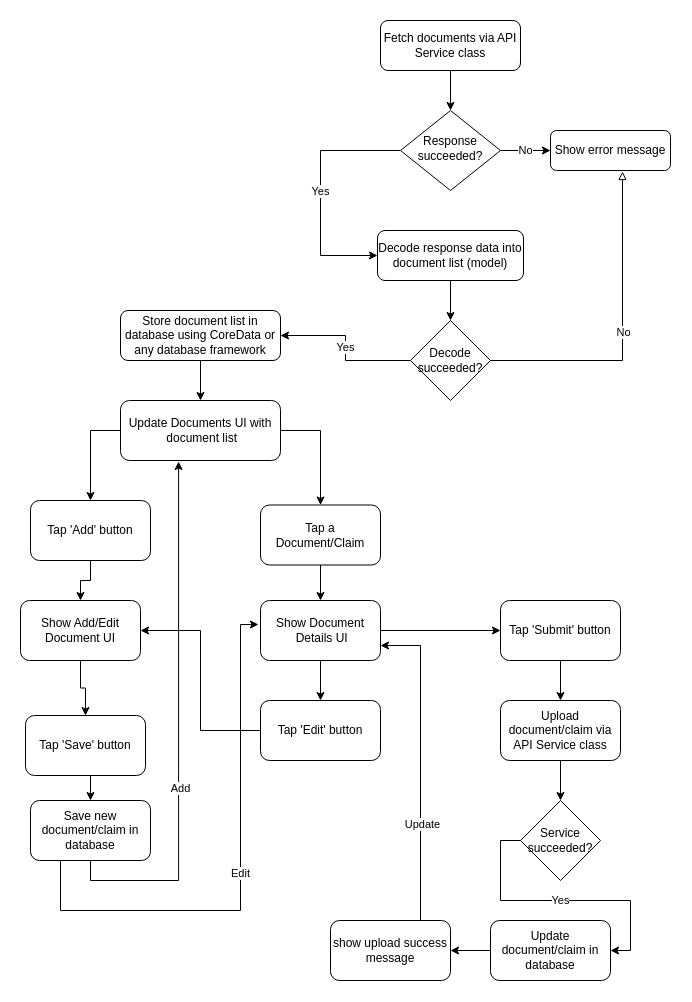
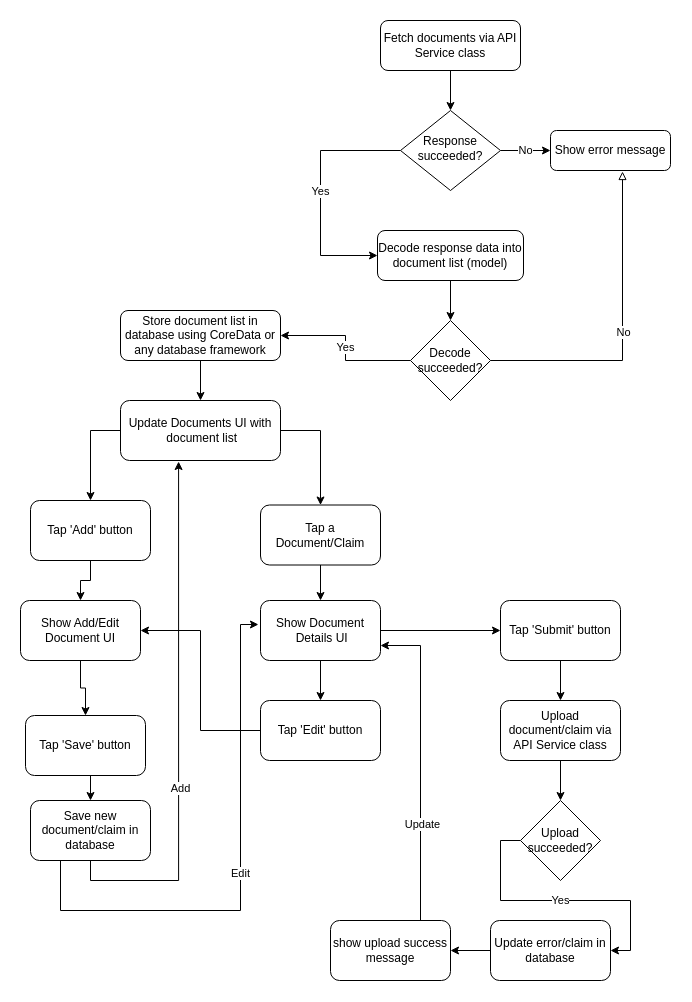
(561, 841) -> (561, 841)
(551, 951) -> (551, 951)
